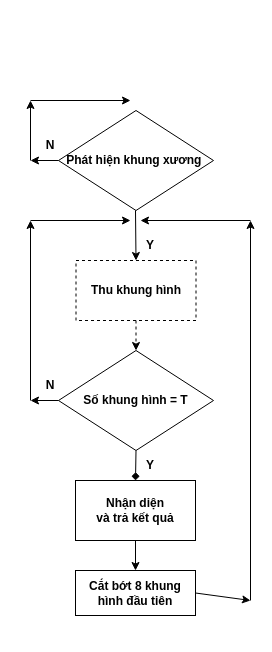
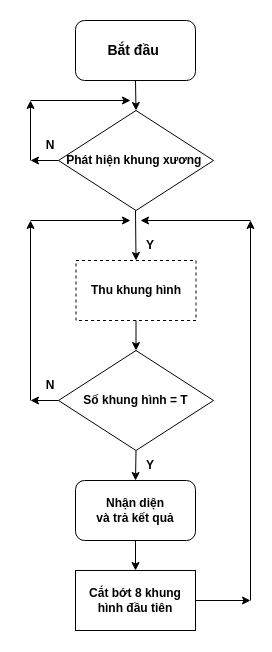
none -> (136, 51)
none -> (136, 92)
(136, 333) -> (136, 333)
(136, 471) -> (136, 472)
(136, 511) -> (136, 511)
(136, 593) -> (136, 601)
